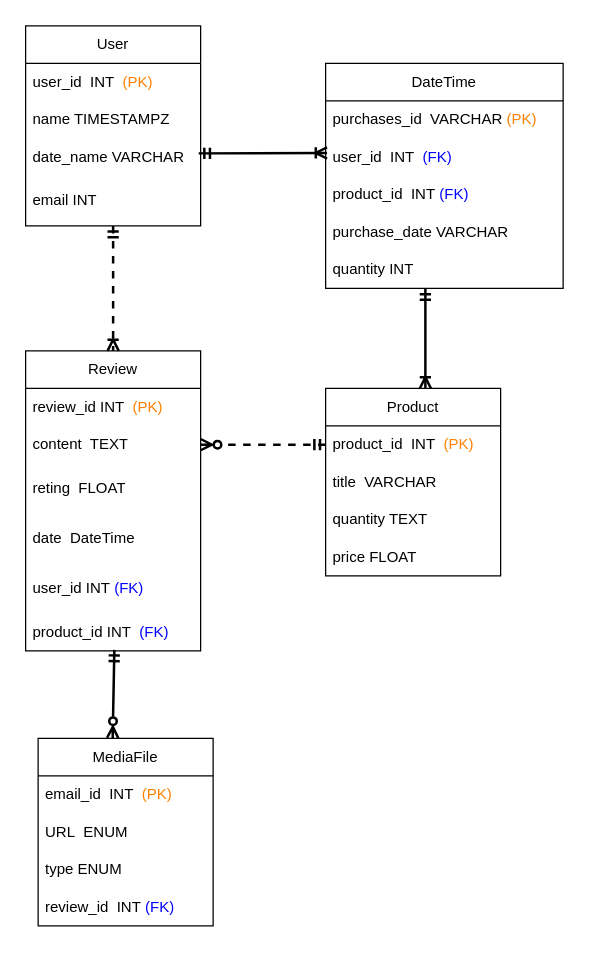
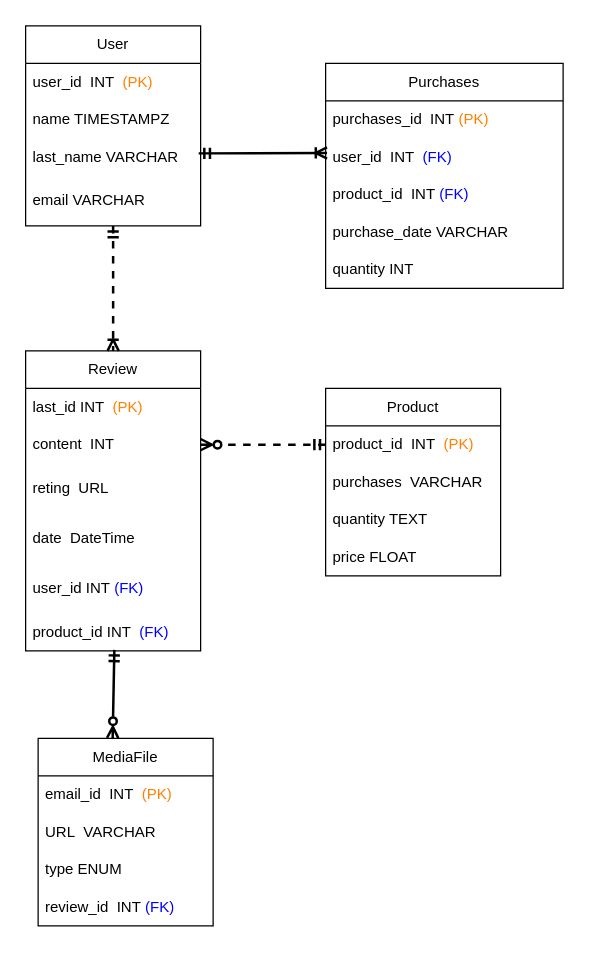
(444, 82) -> (444, 82)
(438, 119) -> (422, 119)
(103, 157) -> (101, 157)
(65, 201) -> (82, 201)
(425, 340) -> none
(107, 407) -> (99, 407)
(86, 444) -> (82, 444)
(386, 482) -> (407, 482)
(84, 488) -> (75, 488)
(81, 832) -> (94, 832)
